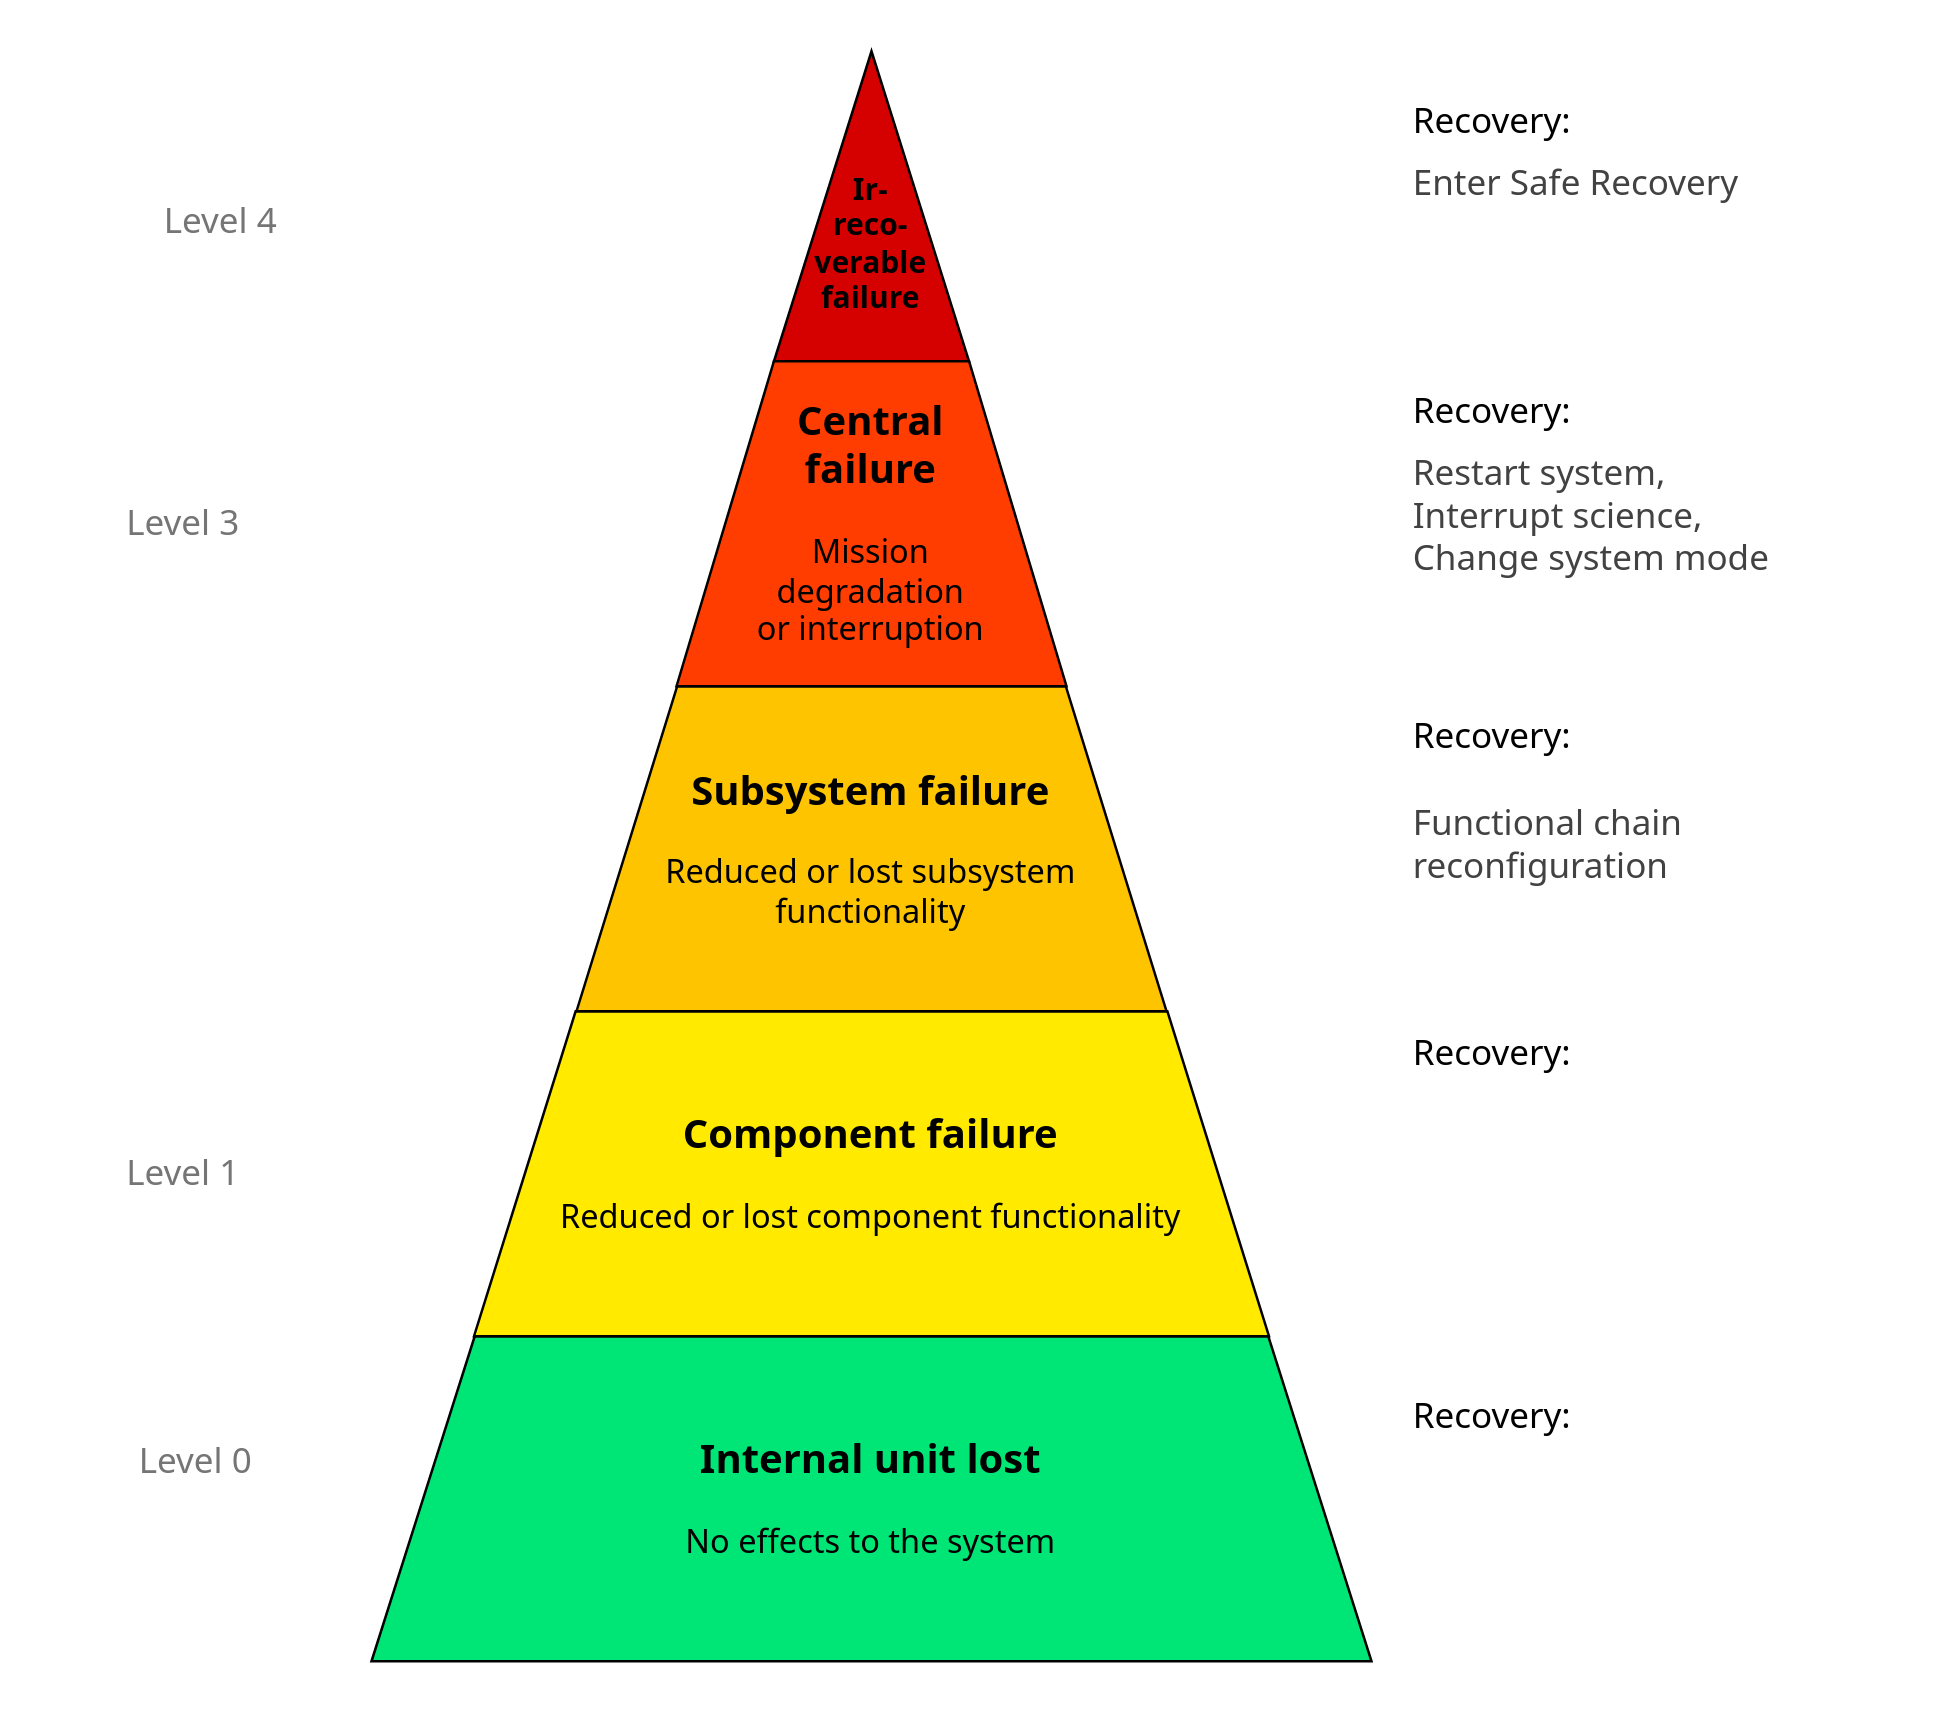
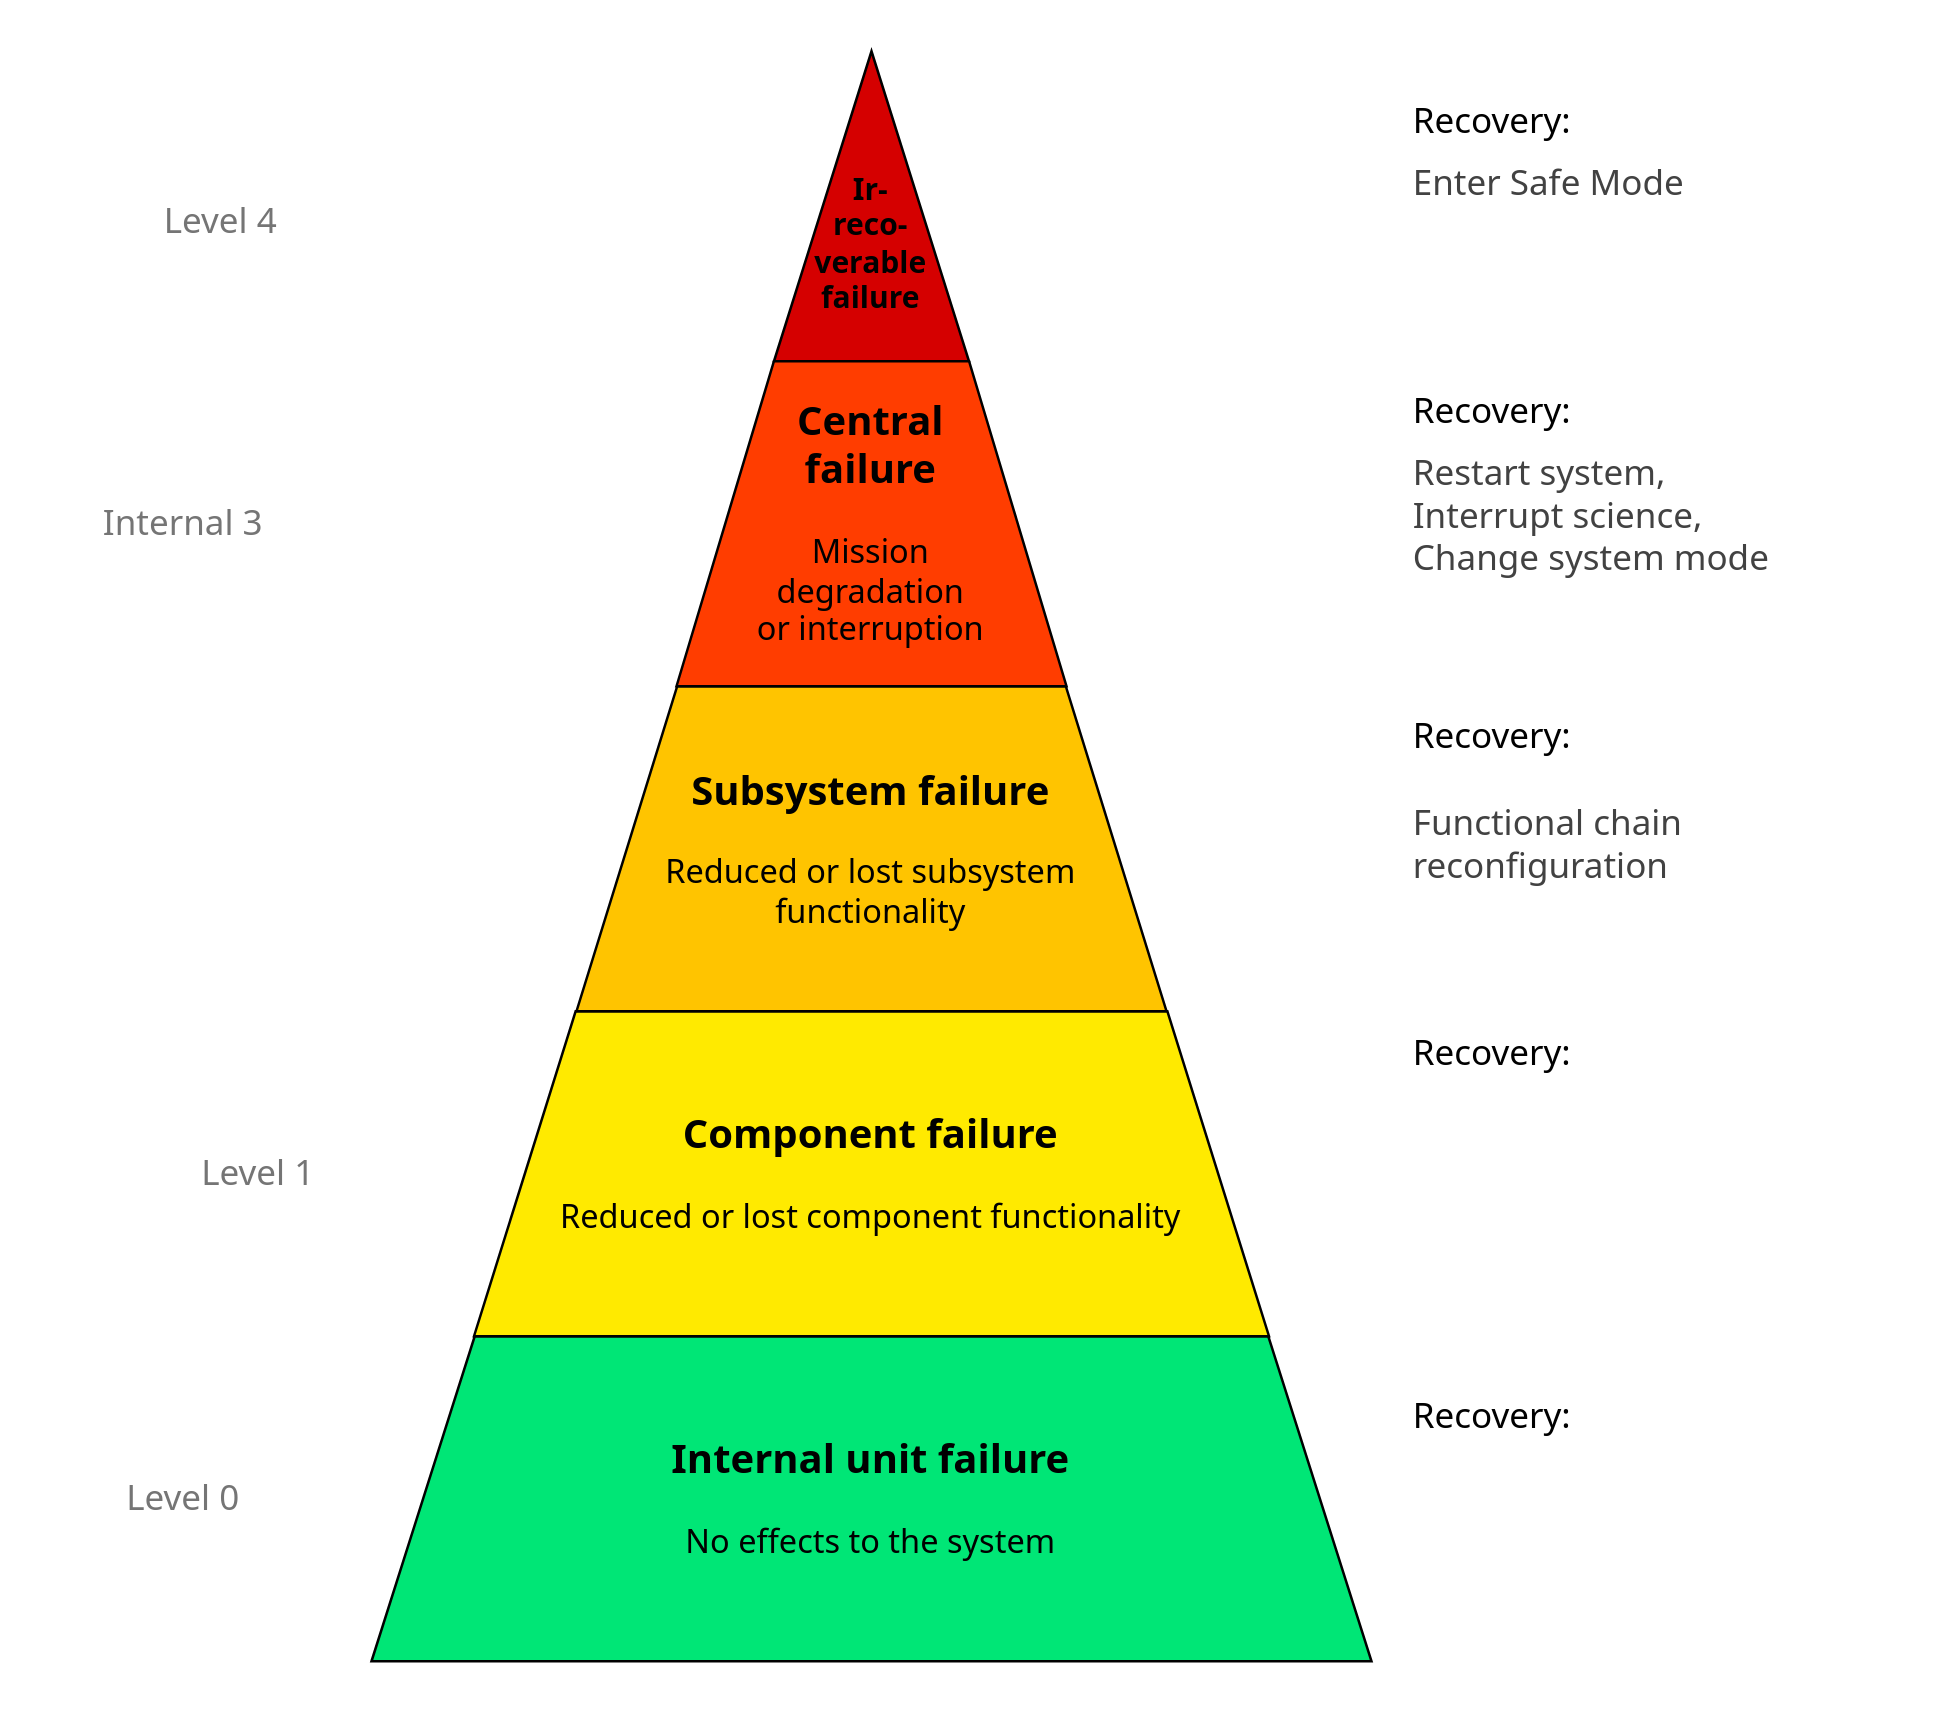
(1591, 185) -> (1552, 185)
(184, 524) -> (184, 524)
(184, 1174) -> (259, 1174)
(196, 1461) -> (184, 1499)
(871, 1499) -> (871, 1499)
